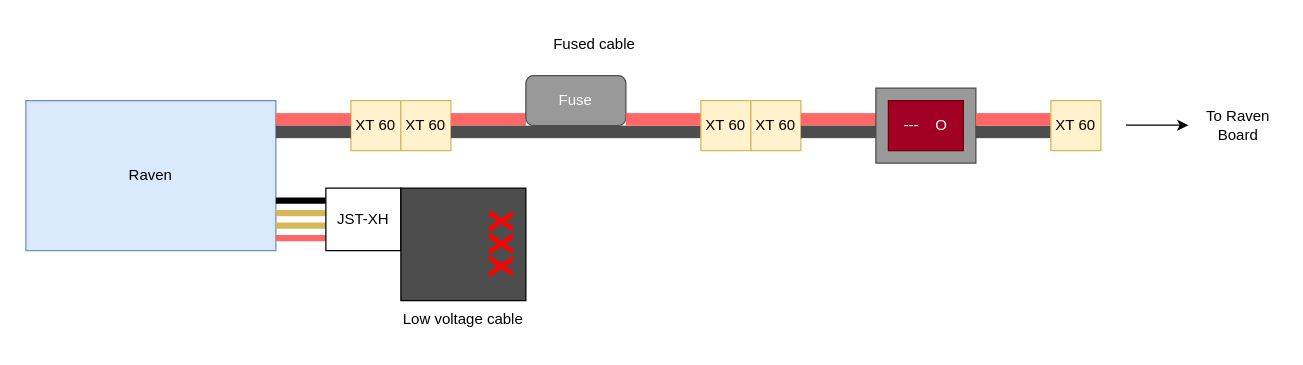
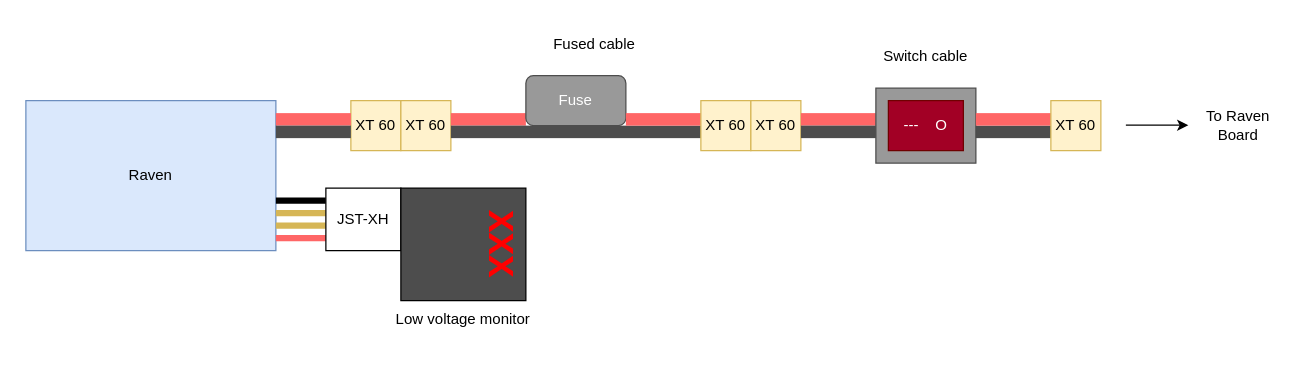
none -> (926, 57)
(463, 319) -> (463, 319)
